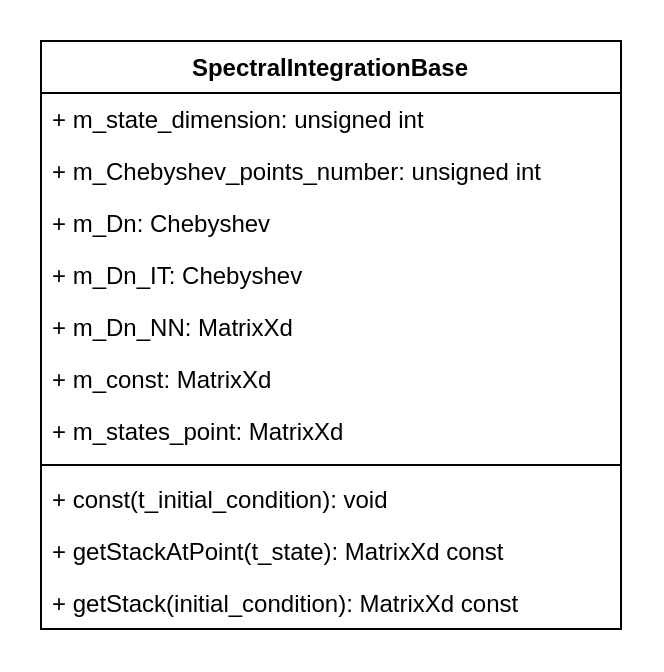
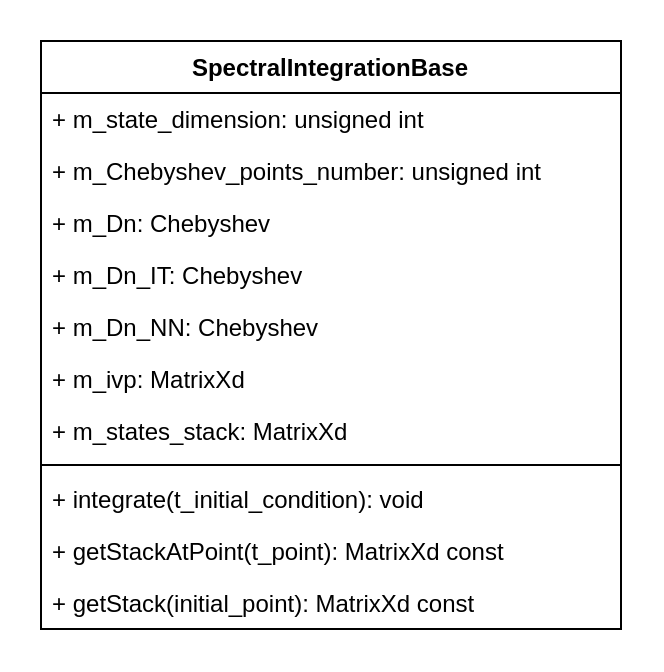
(167, 328) -> (177, 328)
(167, 380) -> (151, 380)
(211, 432) -> (214, 432)
(249, 500) -> (273, 500)
(316, 552) -> (312, 552)
(320, 604) -> (296, 604)
